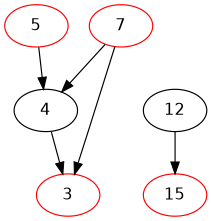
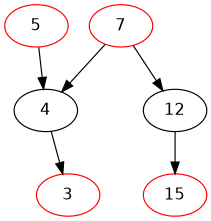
(97, 105) -> (145, 63)
